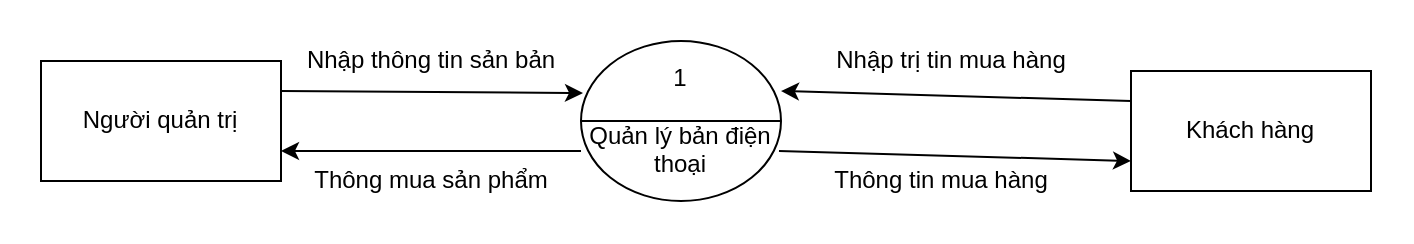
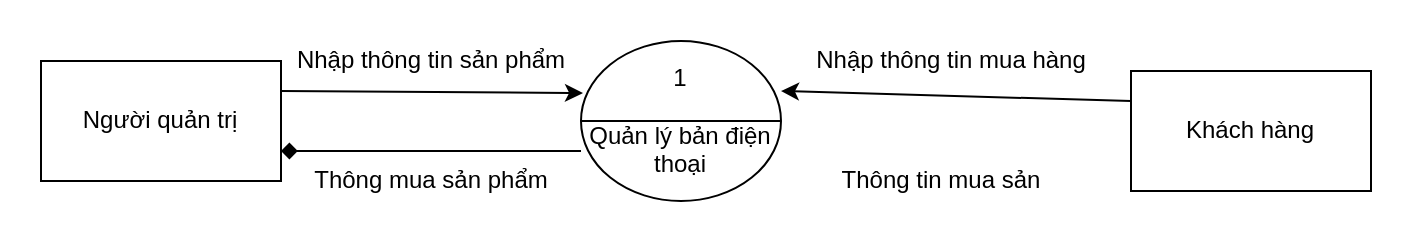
(432, 61) -> (432, 61)
(952, 61) -> (952, 61)
(296, 151) -> (297, 151)
(948, 156) -> none
(942, 181) -> (942, 181)
